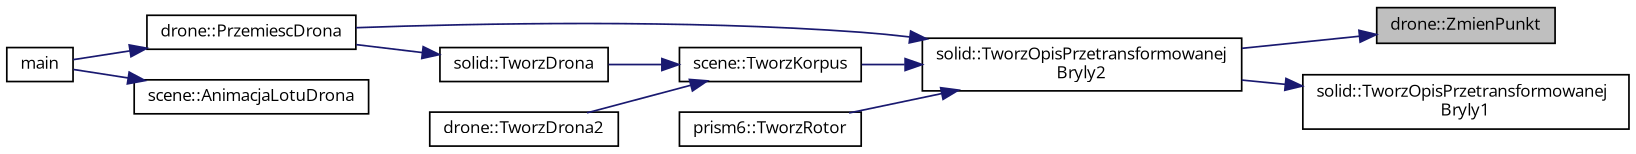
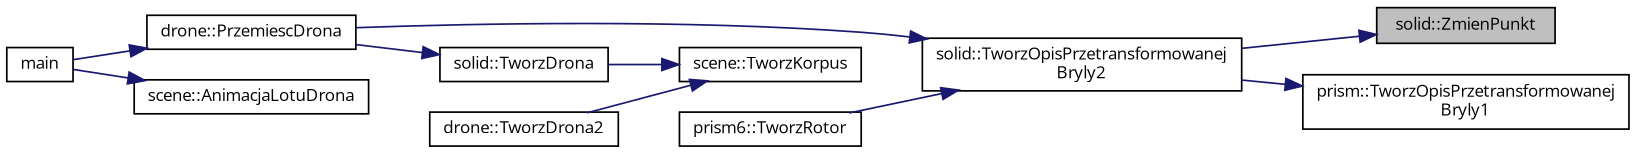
(1466, 25) -> (1466, 25)
(883, 65) -> none
(1466, 102) -> (1466, 102)
